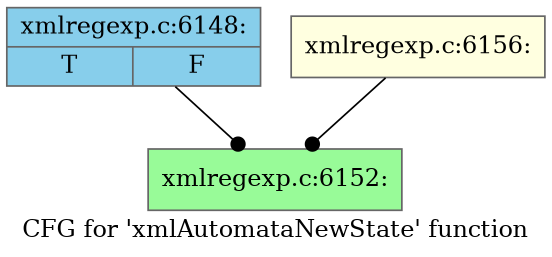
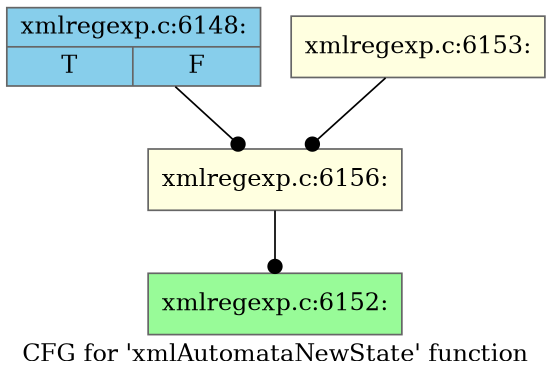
none -> (418, 47)
(204, 113) -> (204, 113)
